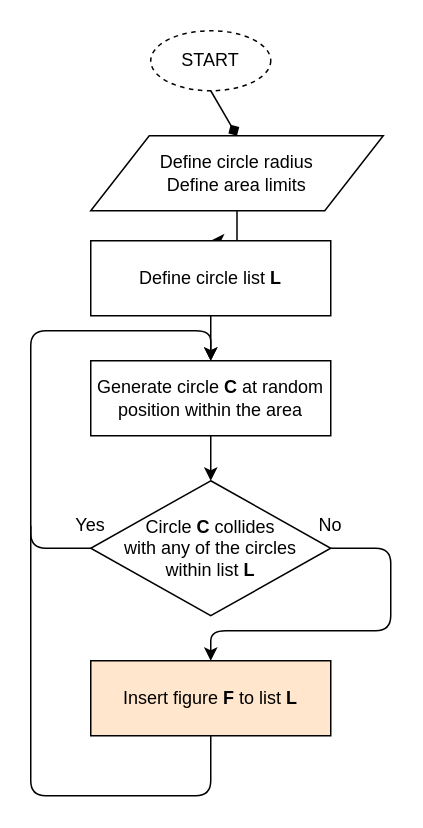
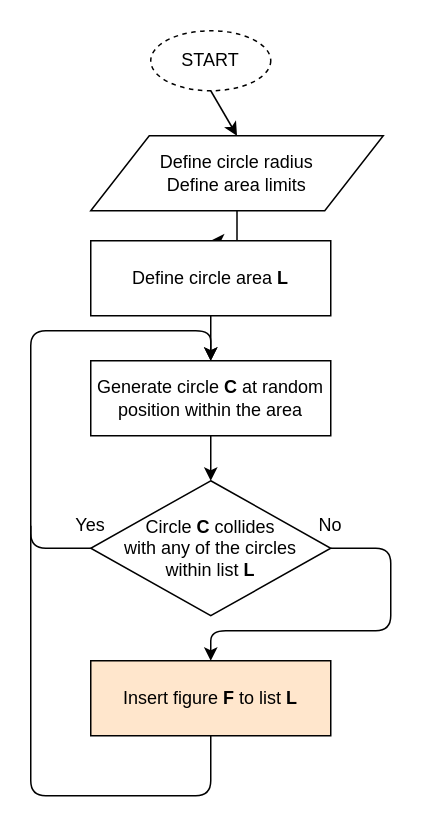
(231, 125) -> (231, 126)
(211, 278) -> (211, 278)
